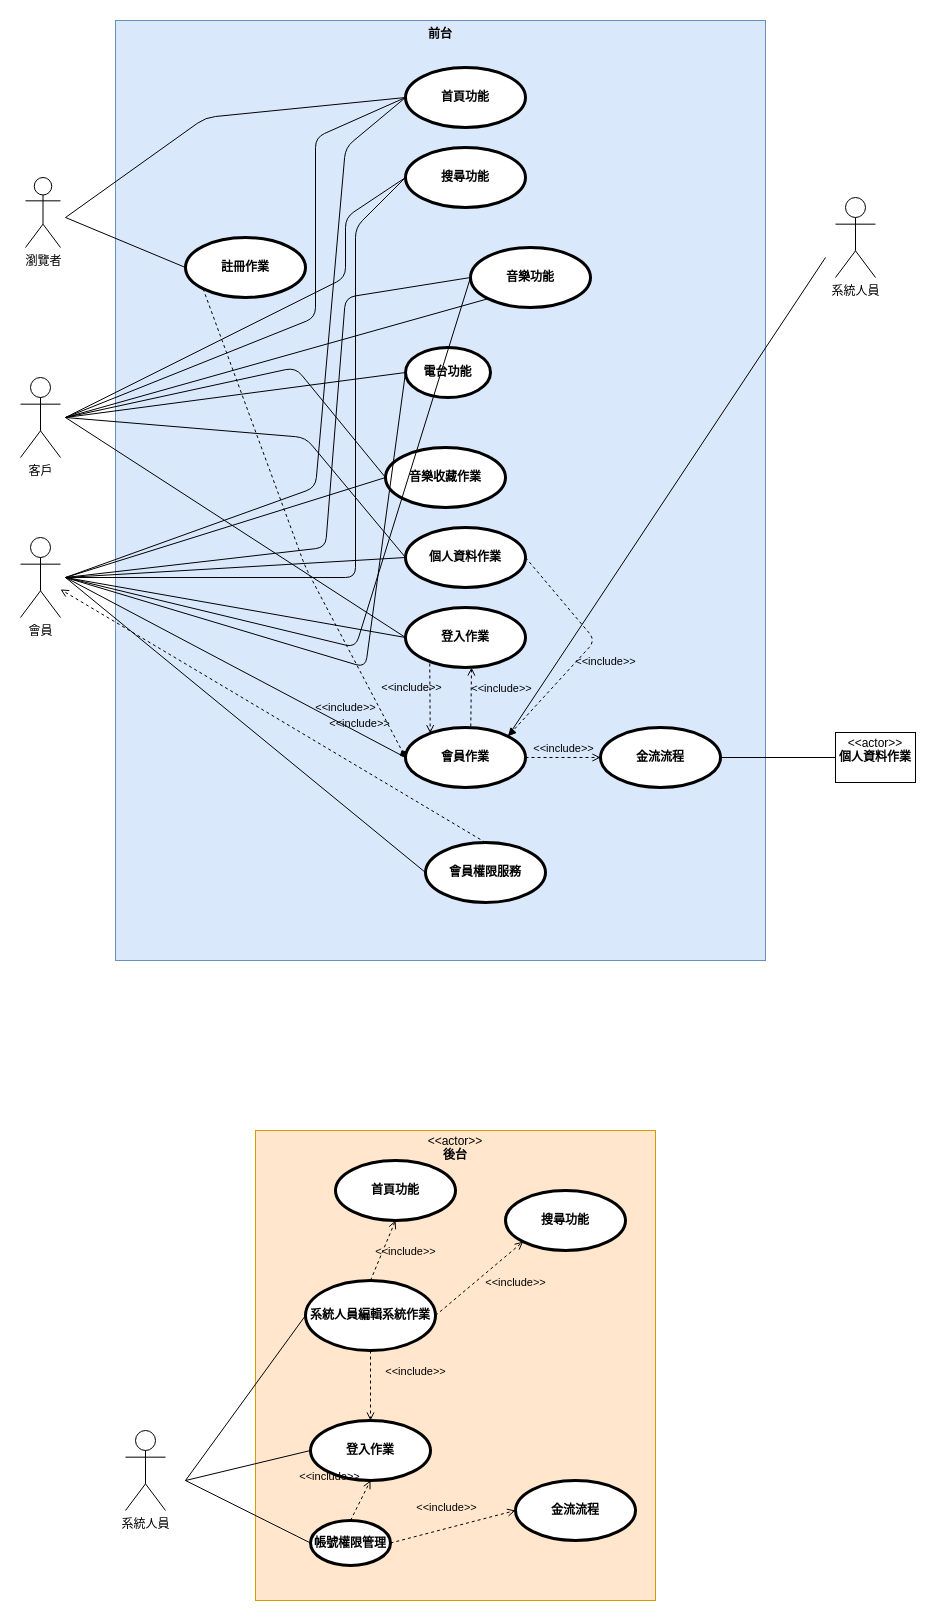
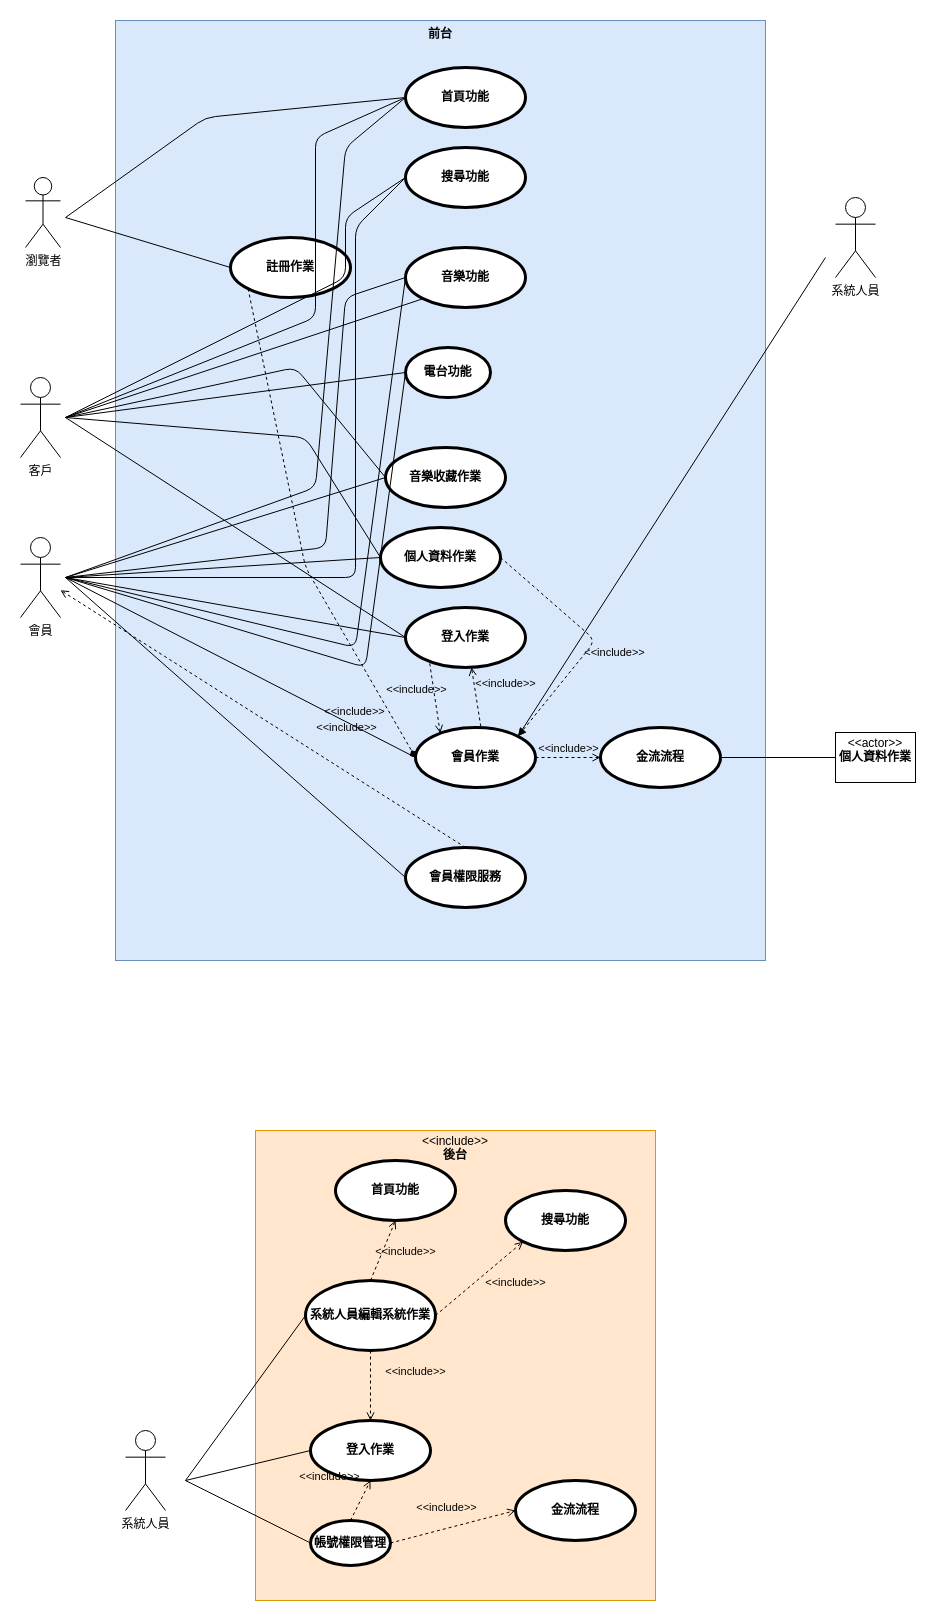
(246, 268) -> (291, 268)
(531, 278) -> (466, 278)
(466, 558) -> (441, 558)
(466, 758) -> (476, 758)
(486, 873) -> (466, 878)
(456, 1131) -> (456, 1131)
